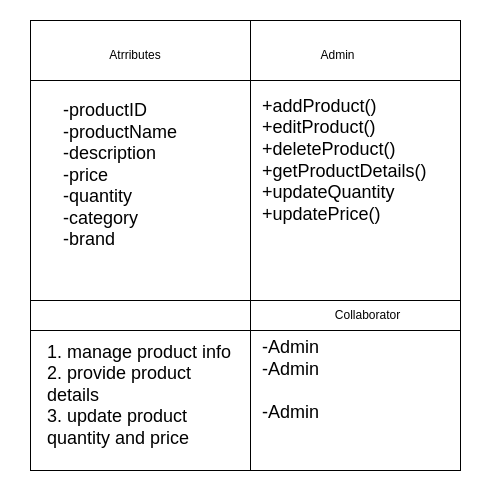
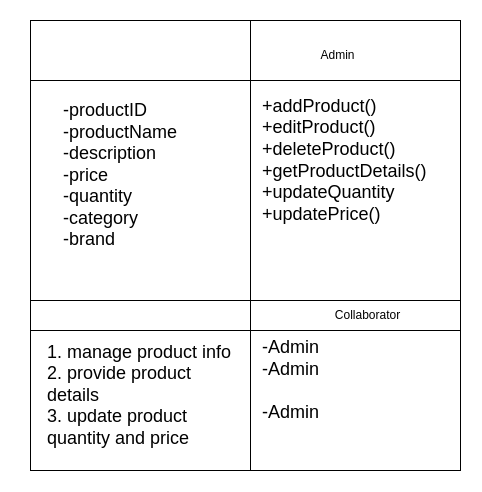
(136, 56) -> none
